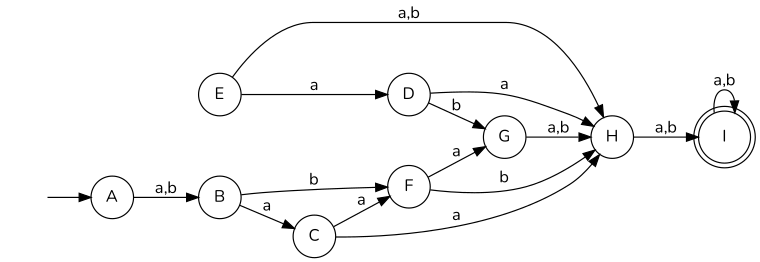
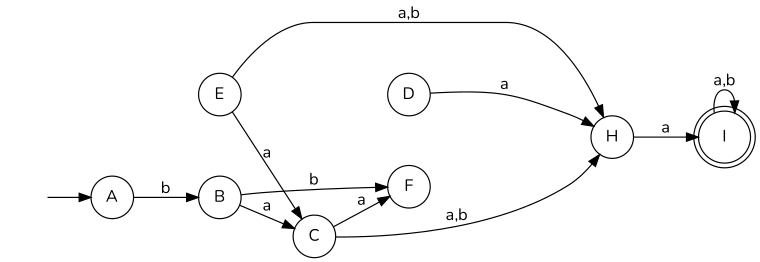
(308, 95) -> (264, 160)
(666, 128) -> (666, 128)
(505, 137) -> none
(166, 189) -> (166, 189)
(511, 190) -> none
(457, 216) -> (457, 216)
